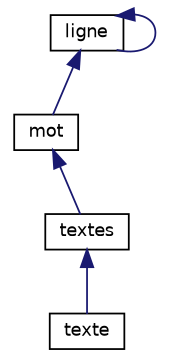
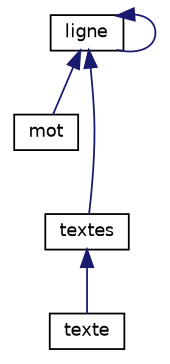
(70, 191) -> (94, 141)
